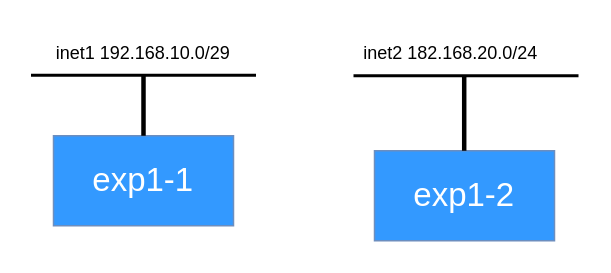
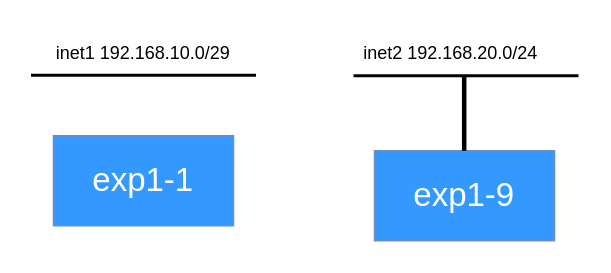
(451, 53) -> (451, 53)
(143, 107) -> none
(464, 196) -> (464, 196)
